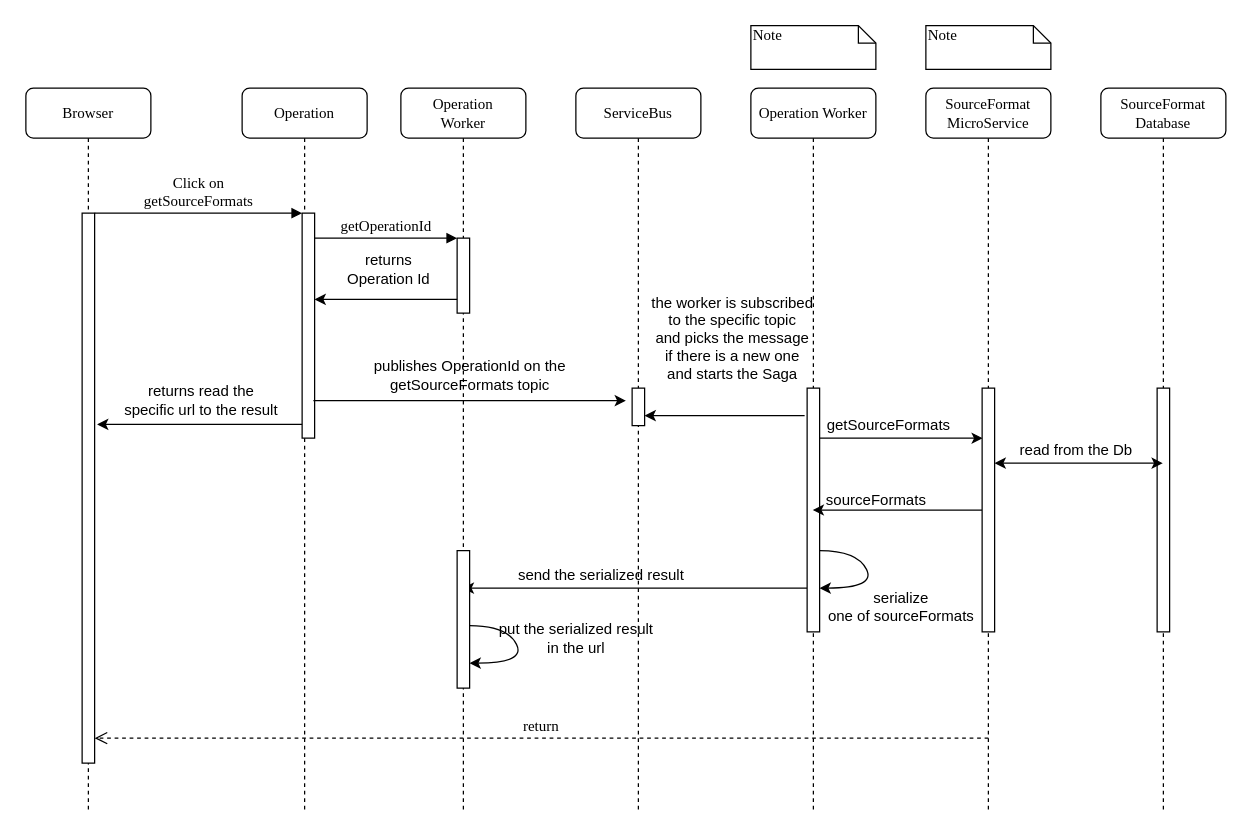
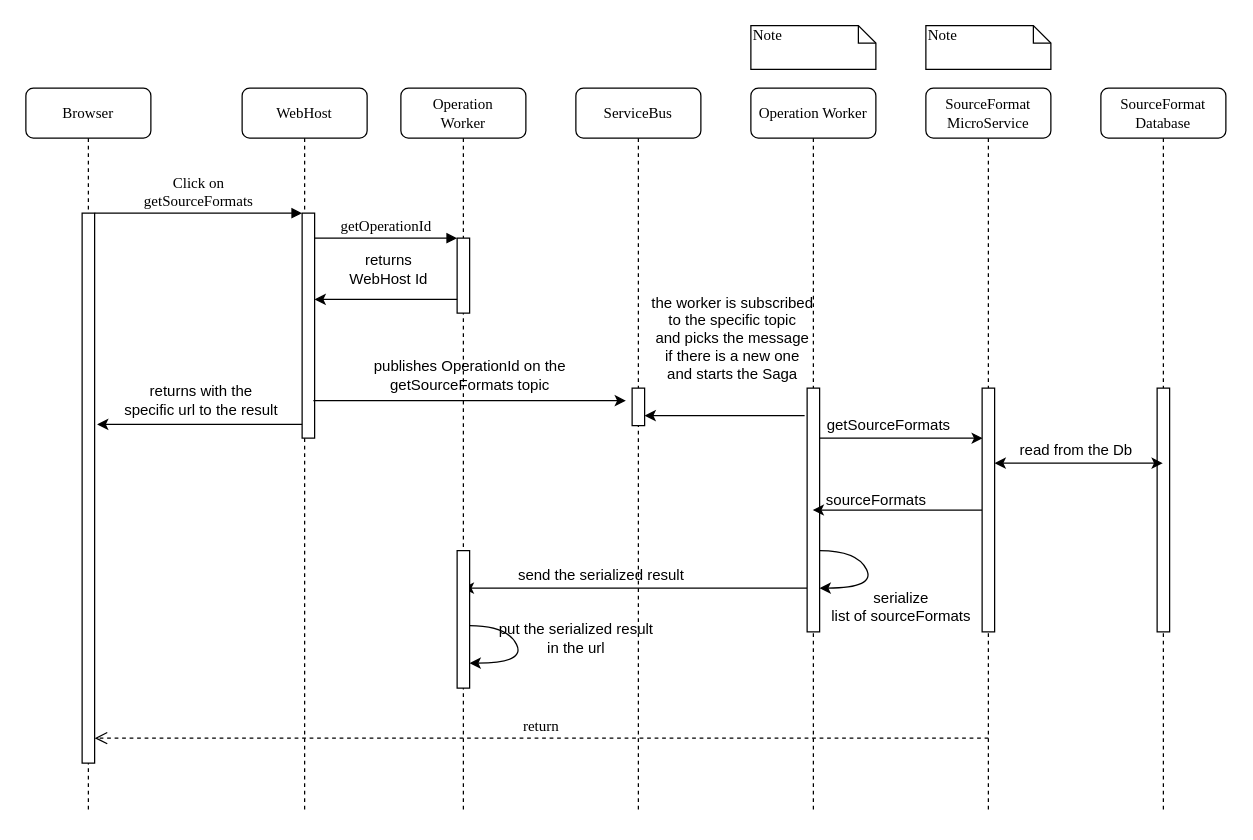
(304, 113) -> (304, 113)
(389, 269) -> (389, 269)
(201, 401) -> (201, 401)
(901, 607) -> (901, 607)
